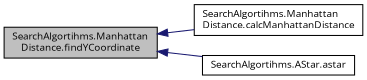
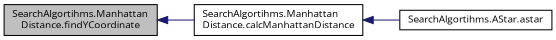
(185, 55) -> (387, 20)
